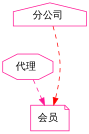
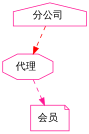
(60, 62) -> (41, 37)
